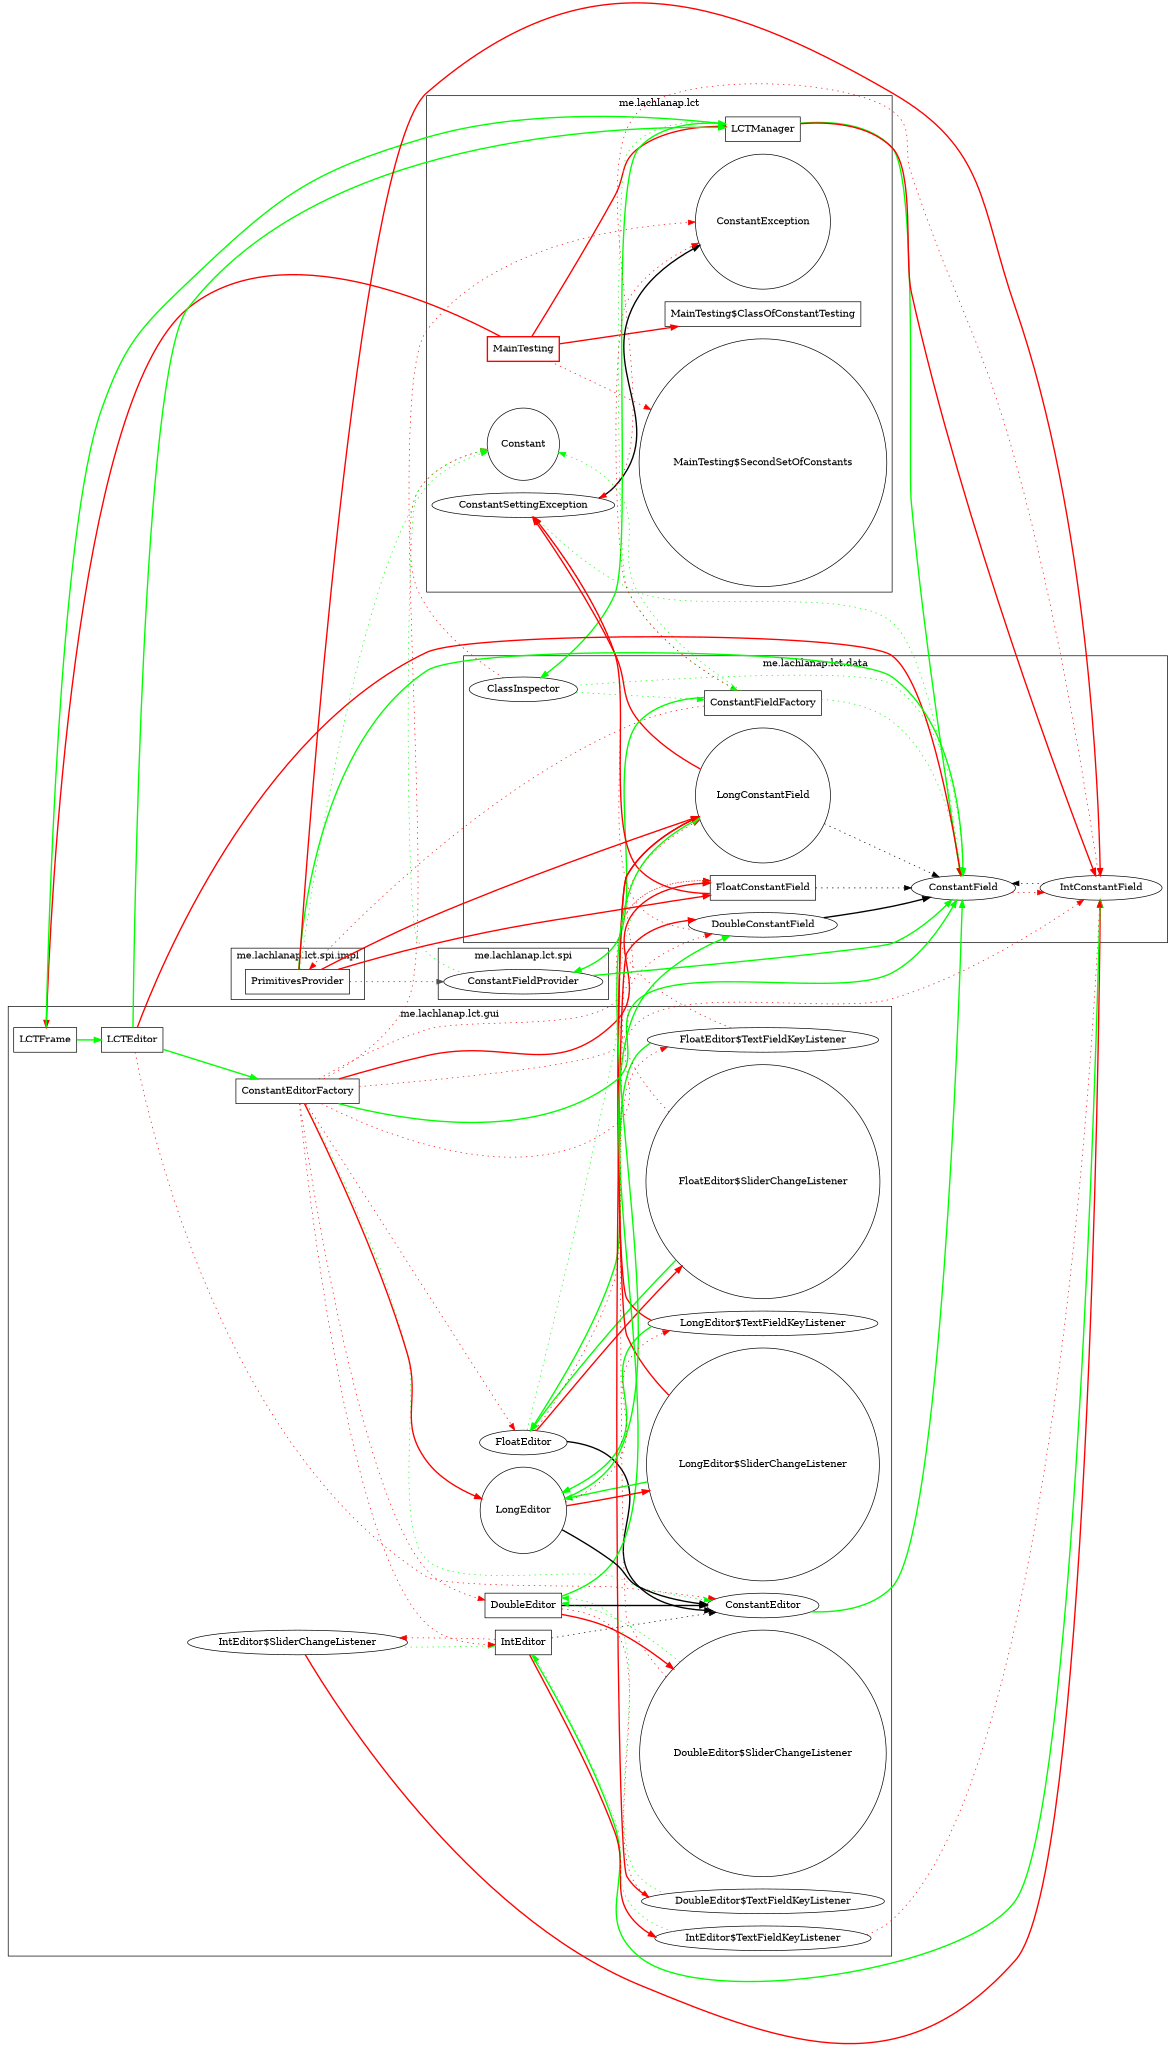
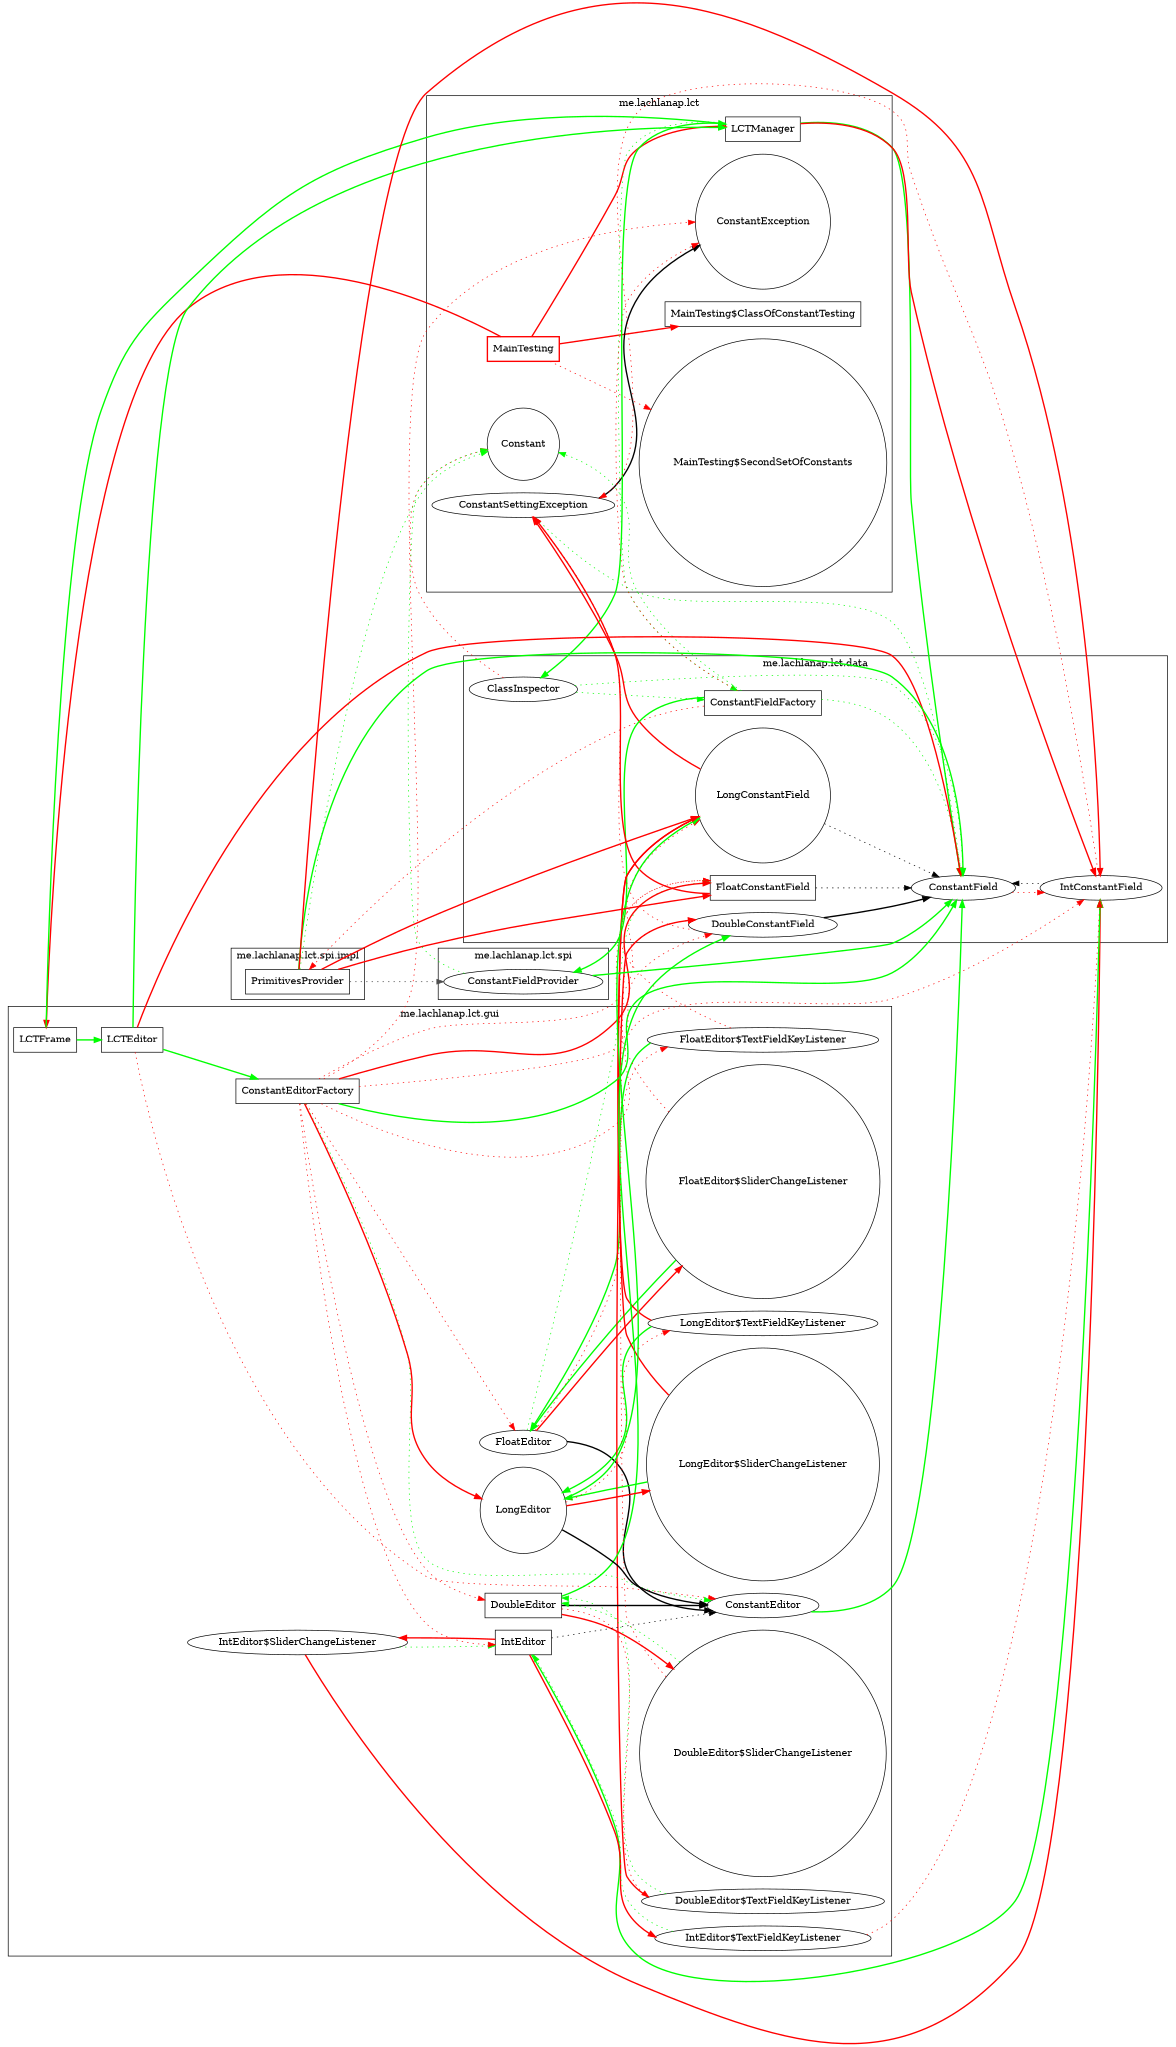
(440, 1638) -> (440, 1638)
